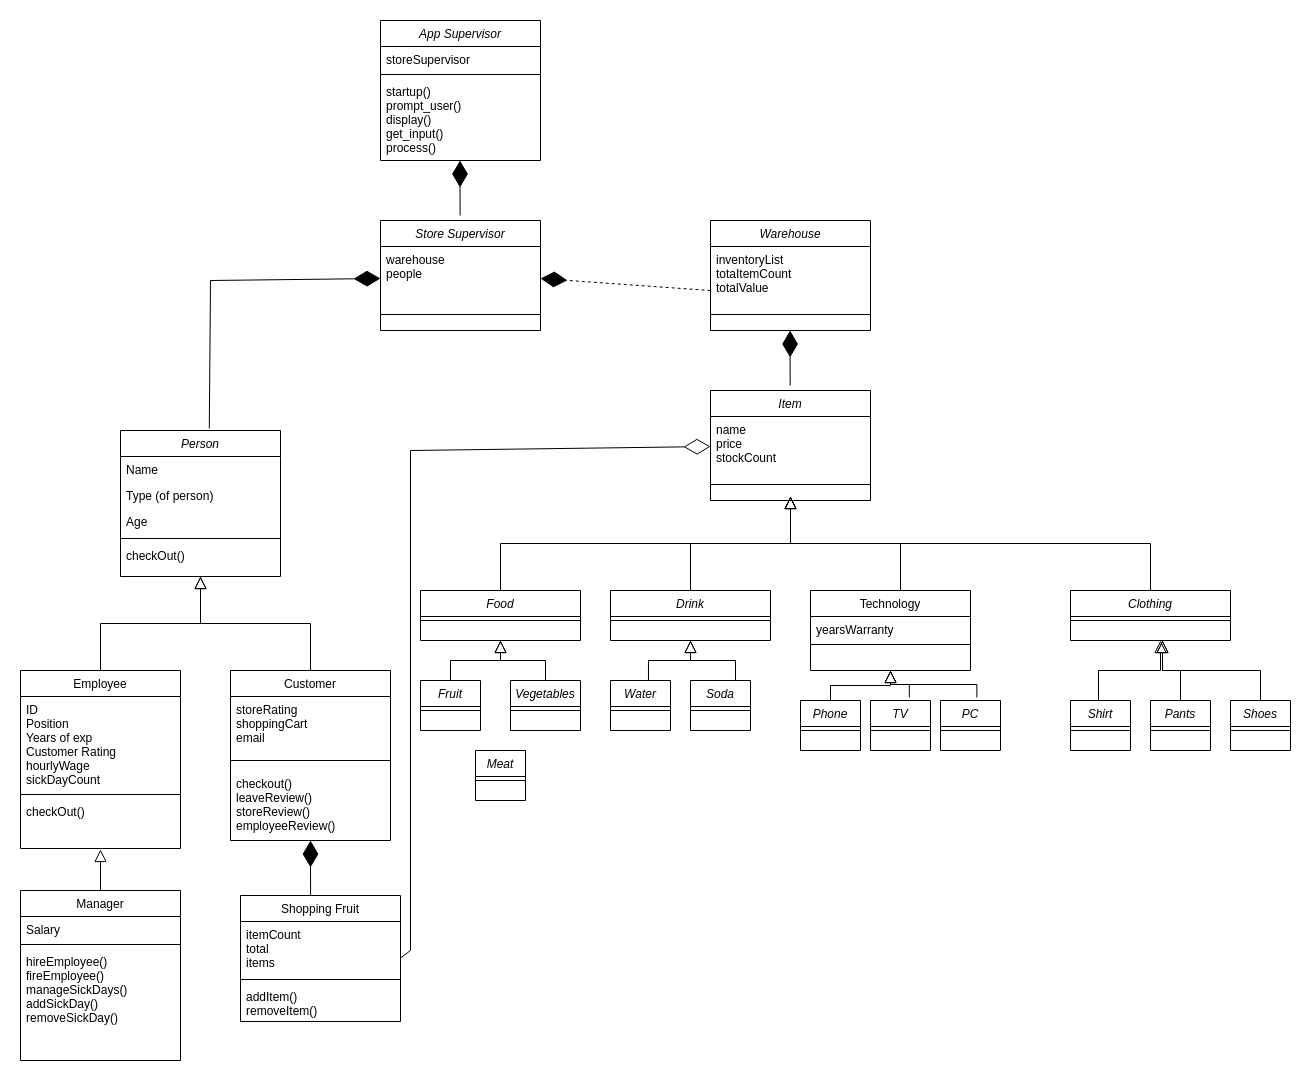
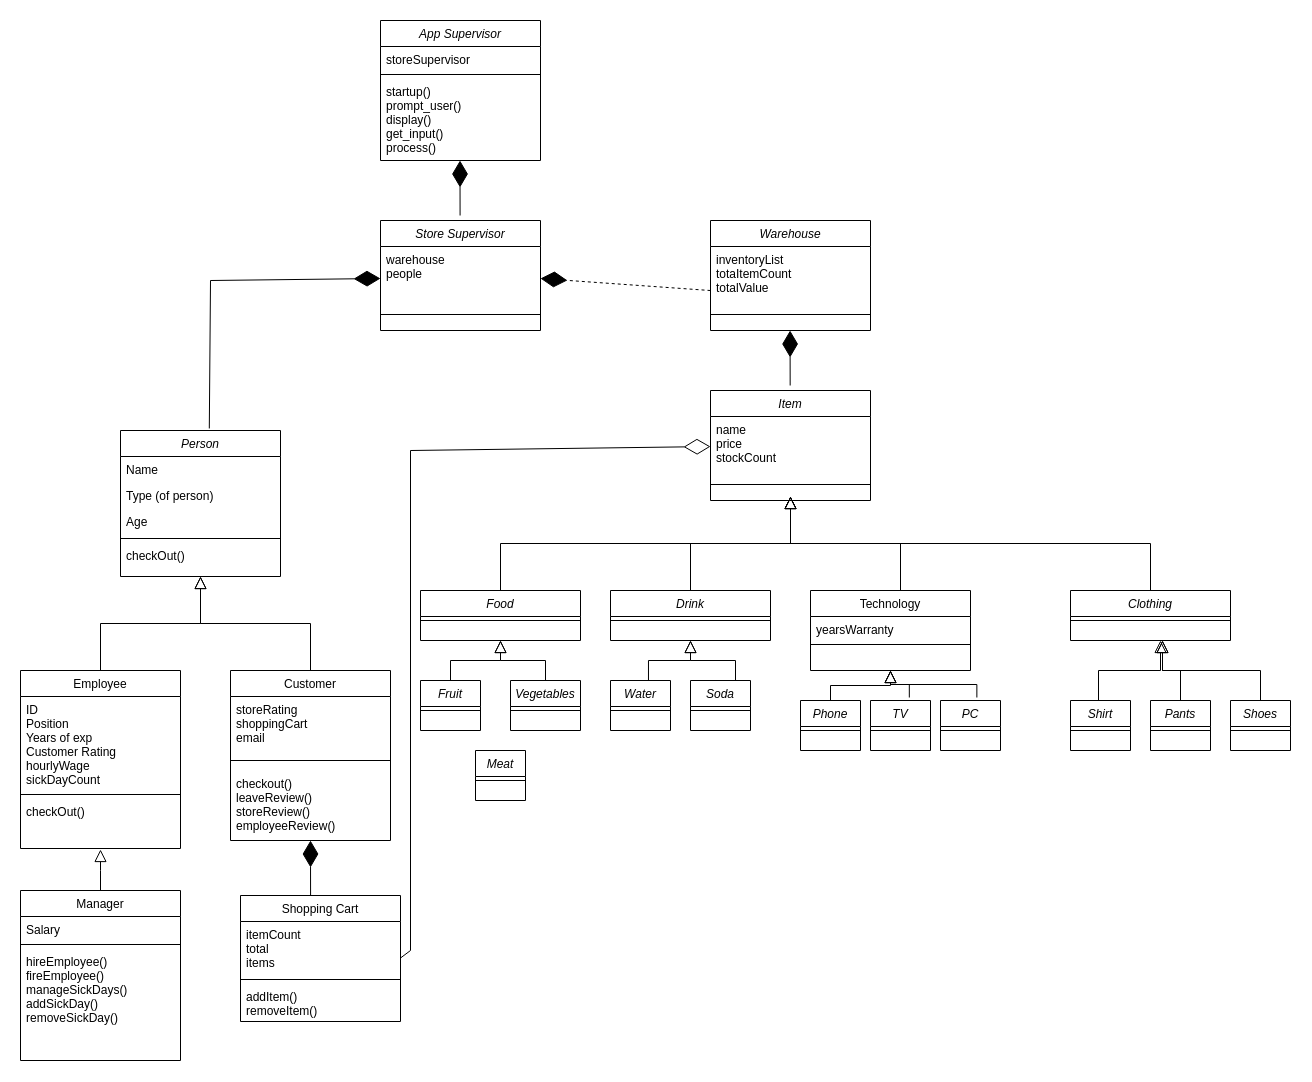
(320, 909) -> (320, 909)
